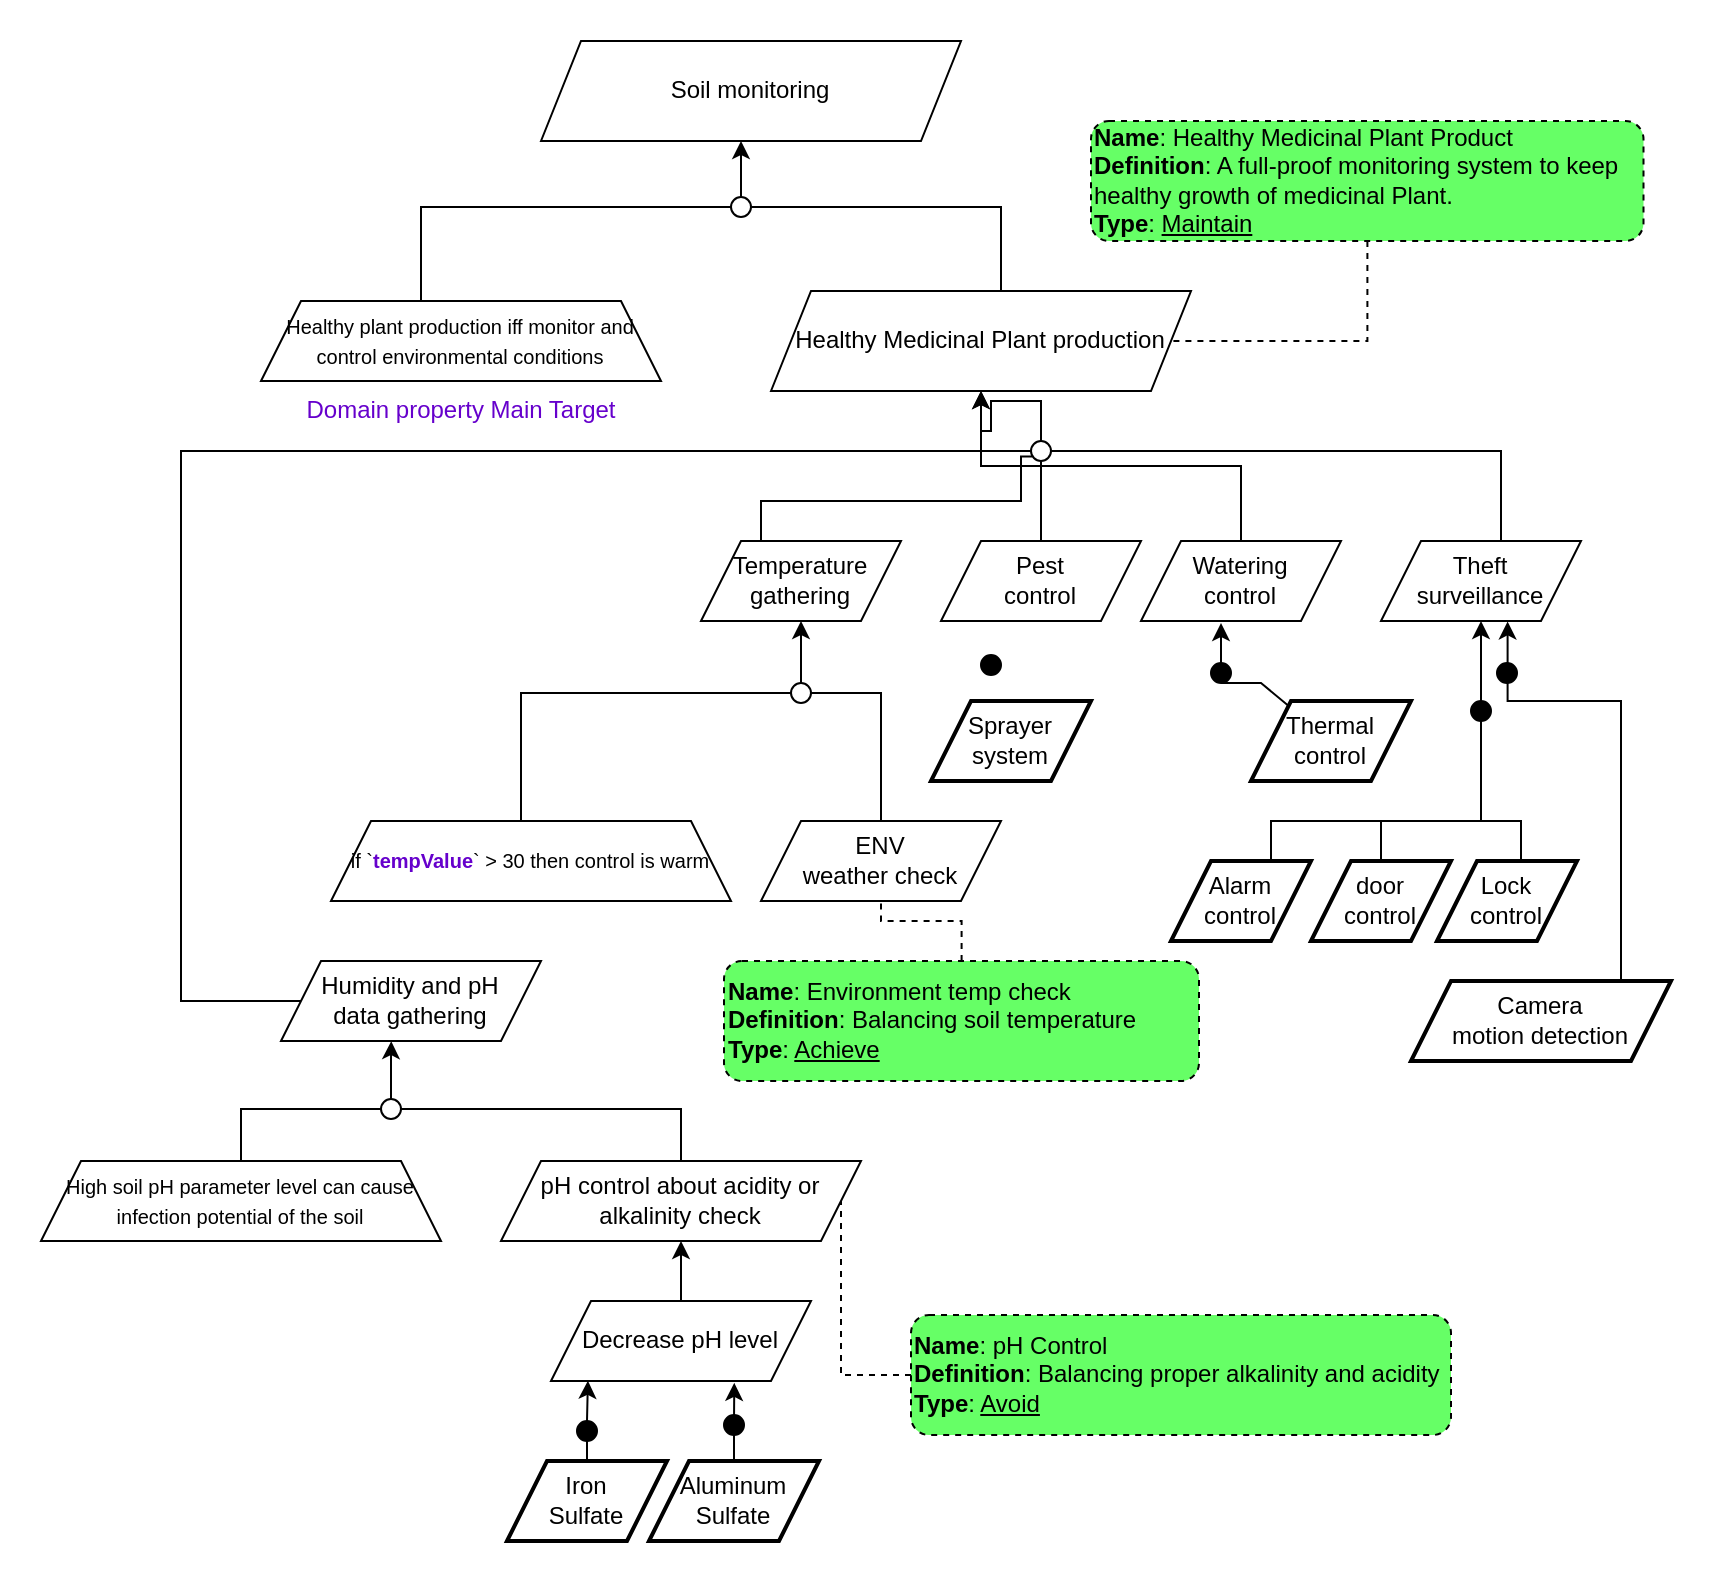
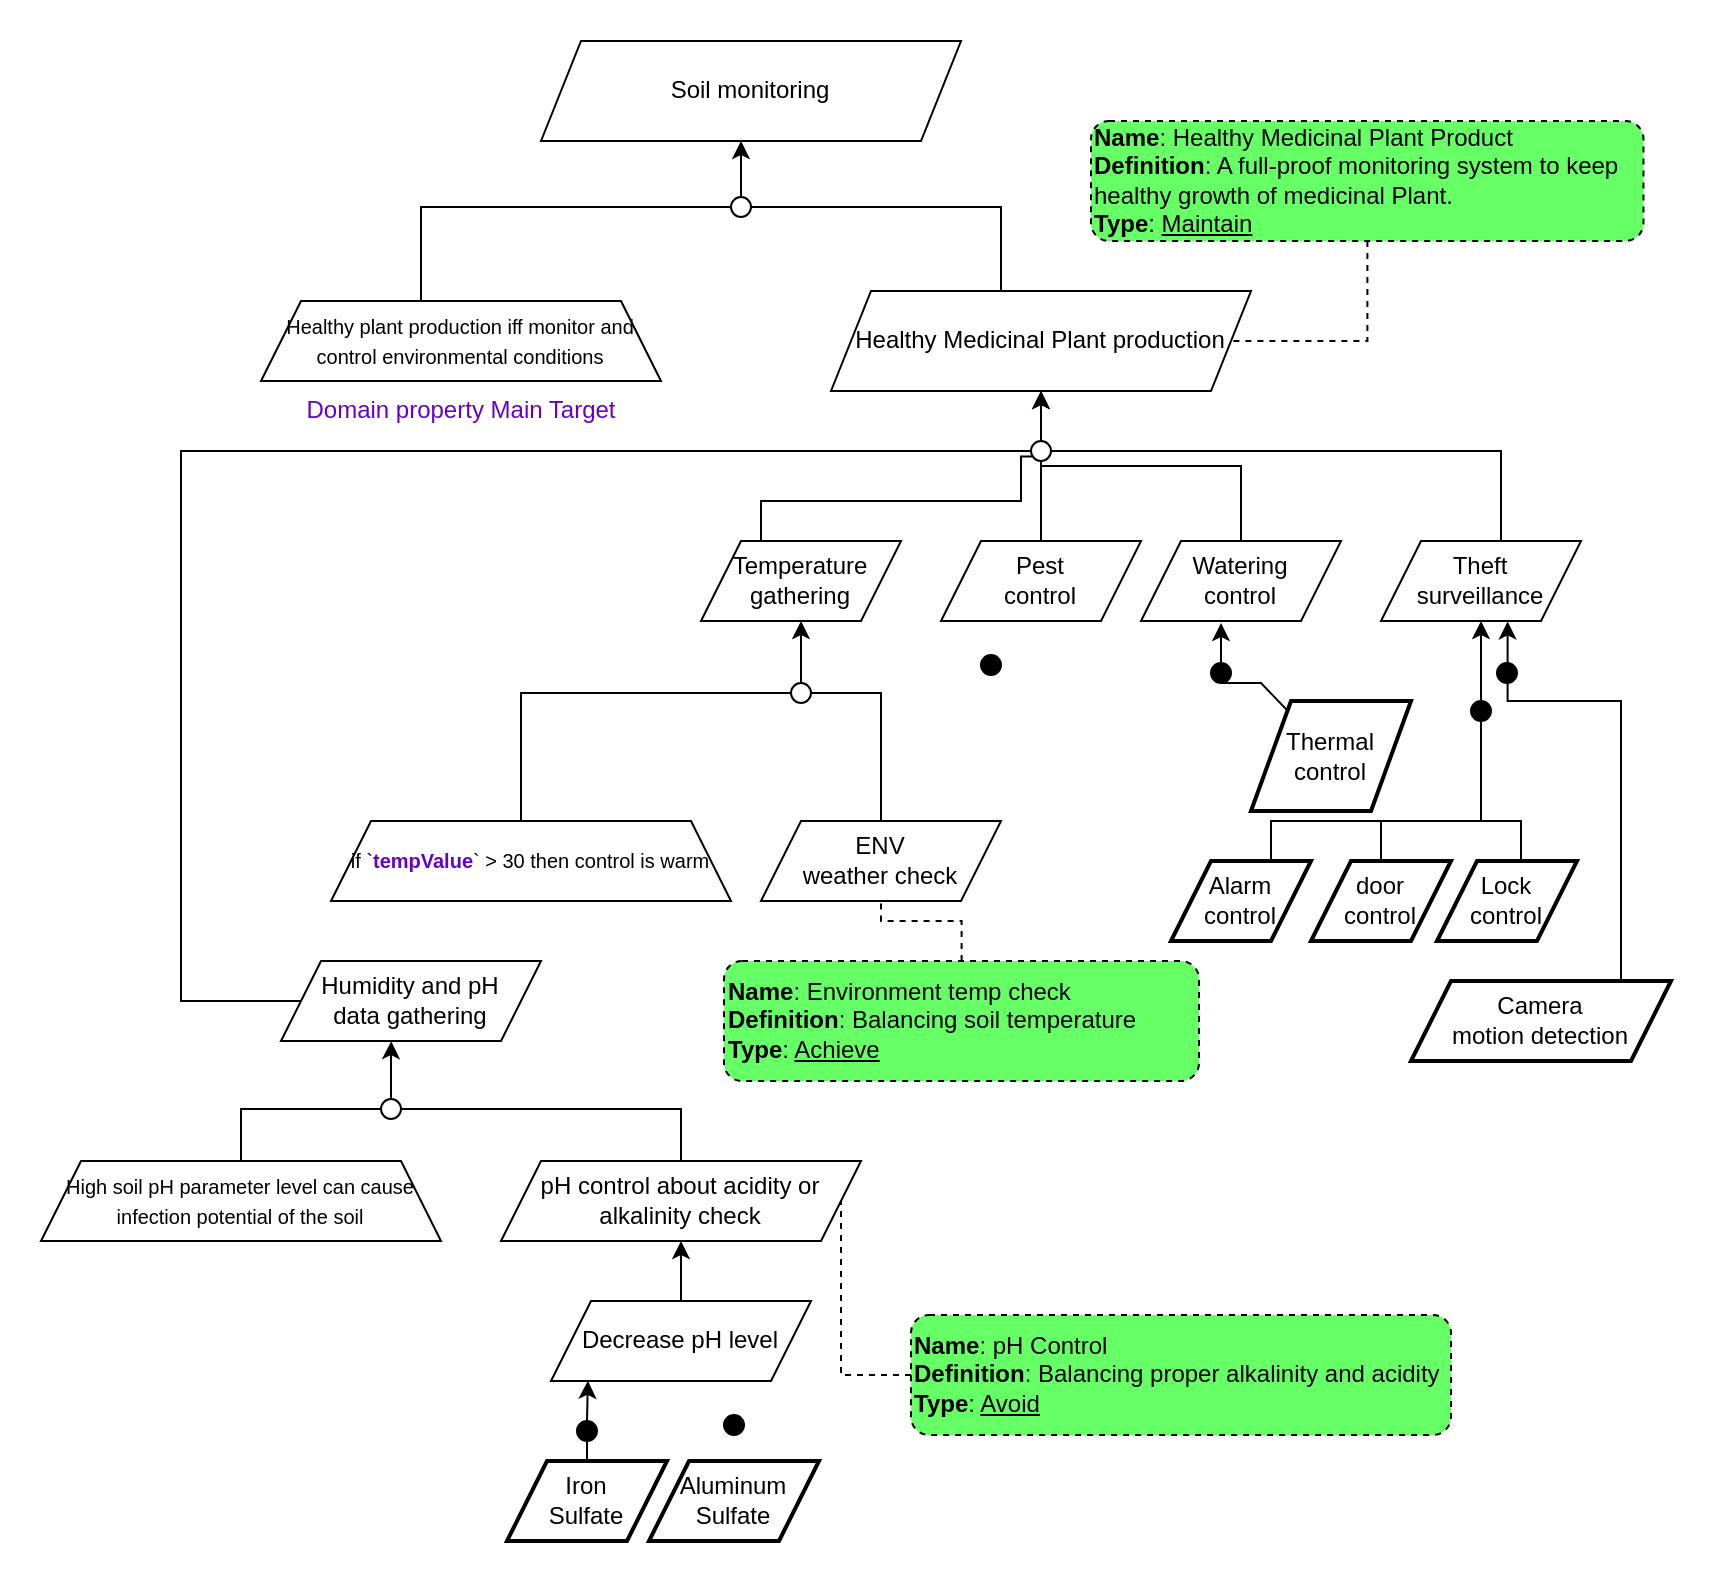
(981, 341) -> (1041, 341)
(1011, 741) -> none
(1331, 741) -> (1331, 756)
(734, 1447) -> none
